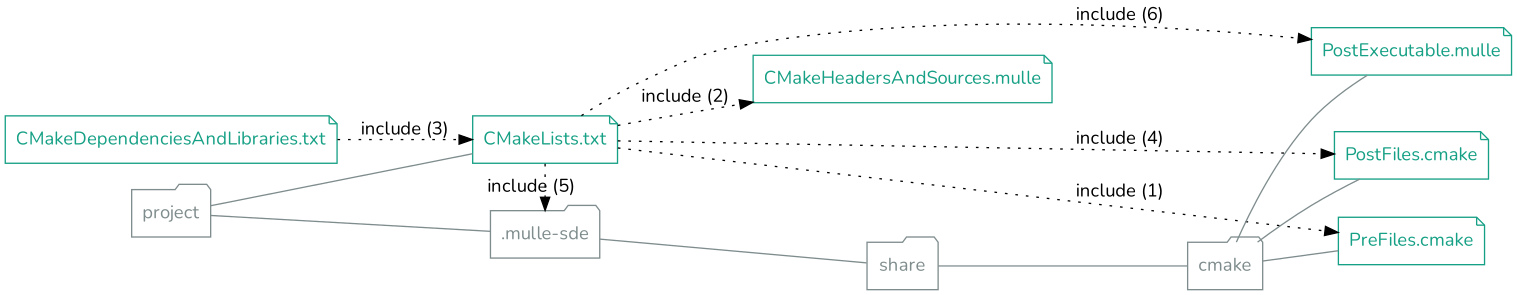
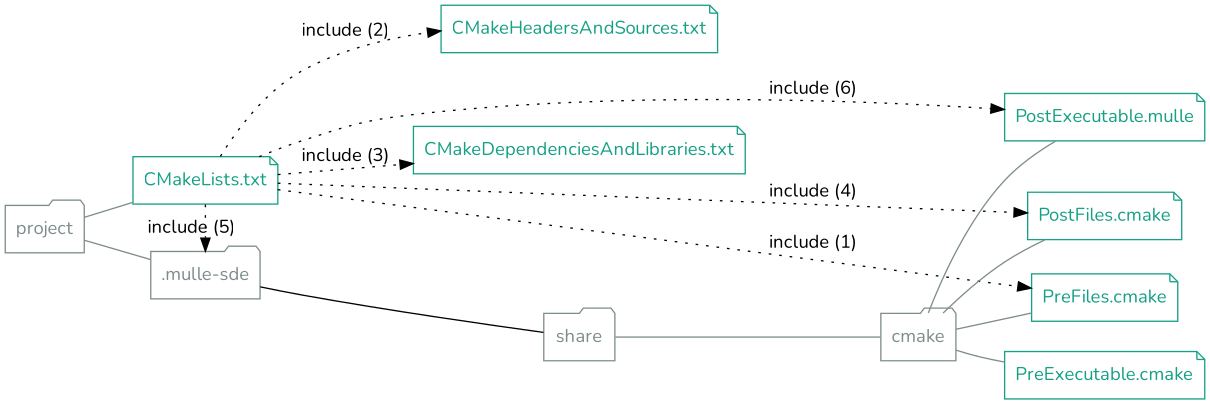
(903, 79) -> (579, 29)
(398, 140) -> (339, 170)
(733, 251) -> (402, 312)
none -> (1105, 375)
